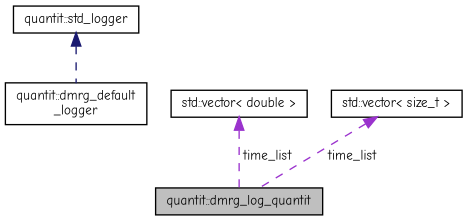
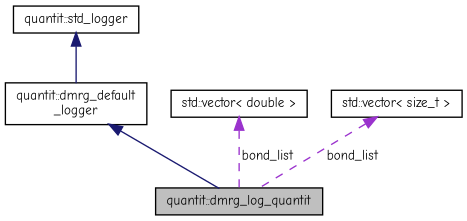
(76, 65) -> (76, 65)
(266, 156) -> (266, 156)
(351, 156) -> (351, 156)
none -> (170, 160)
